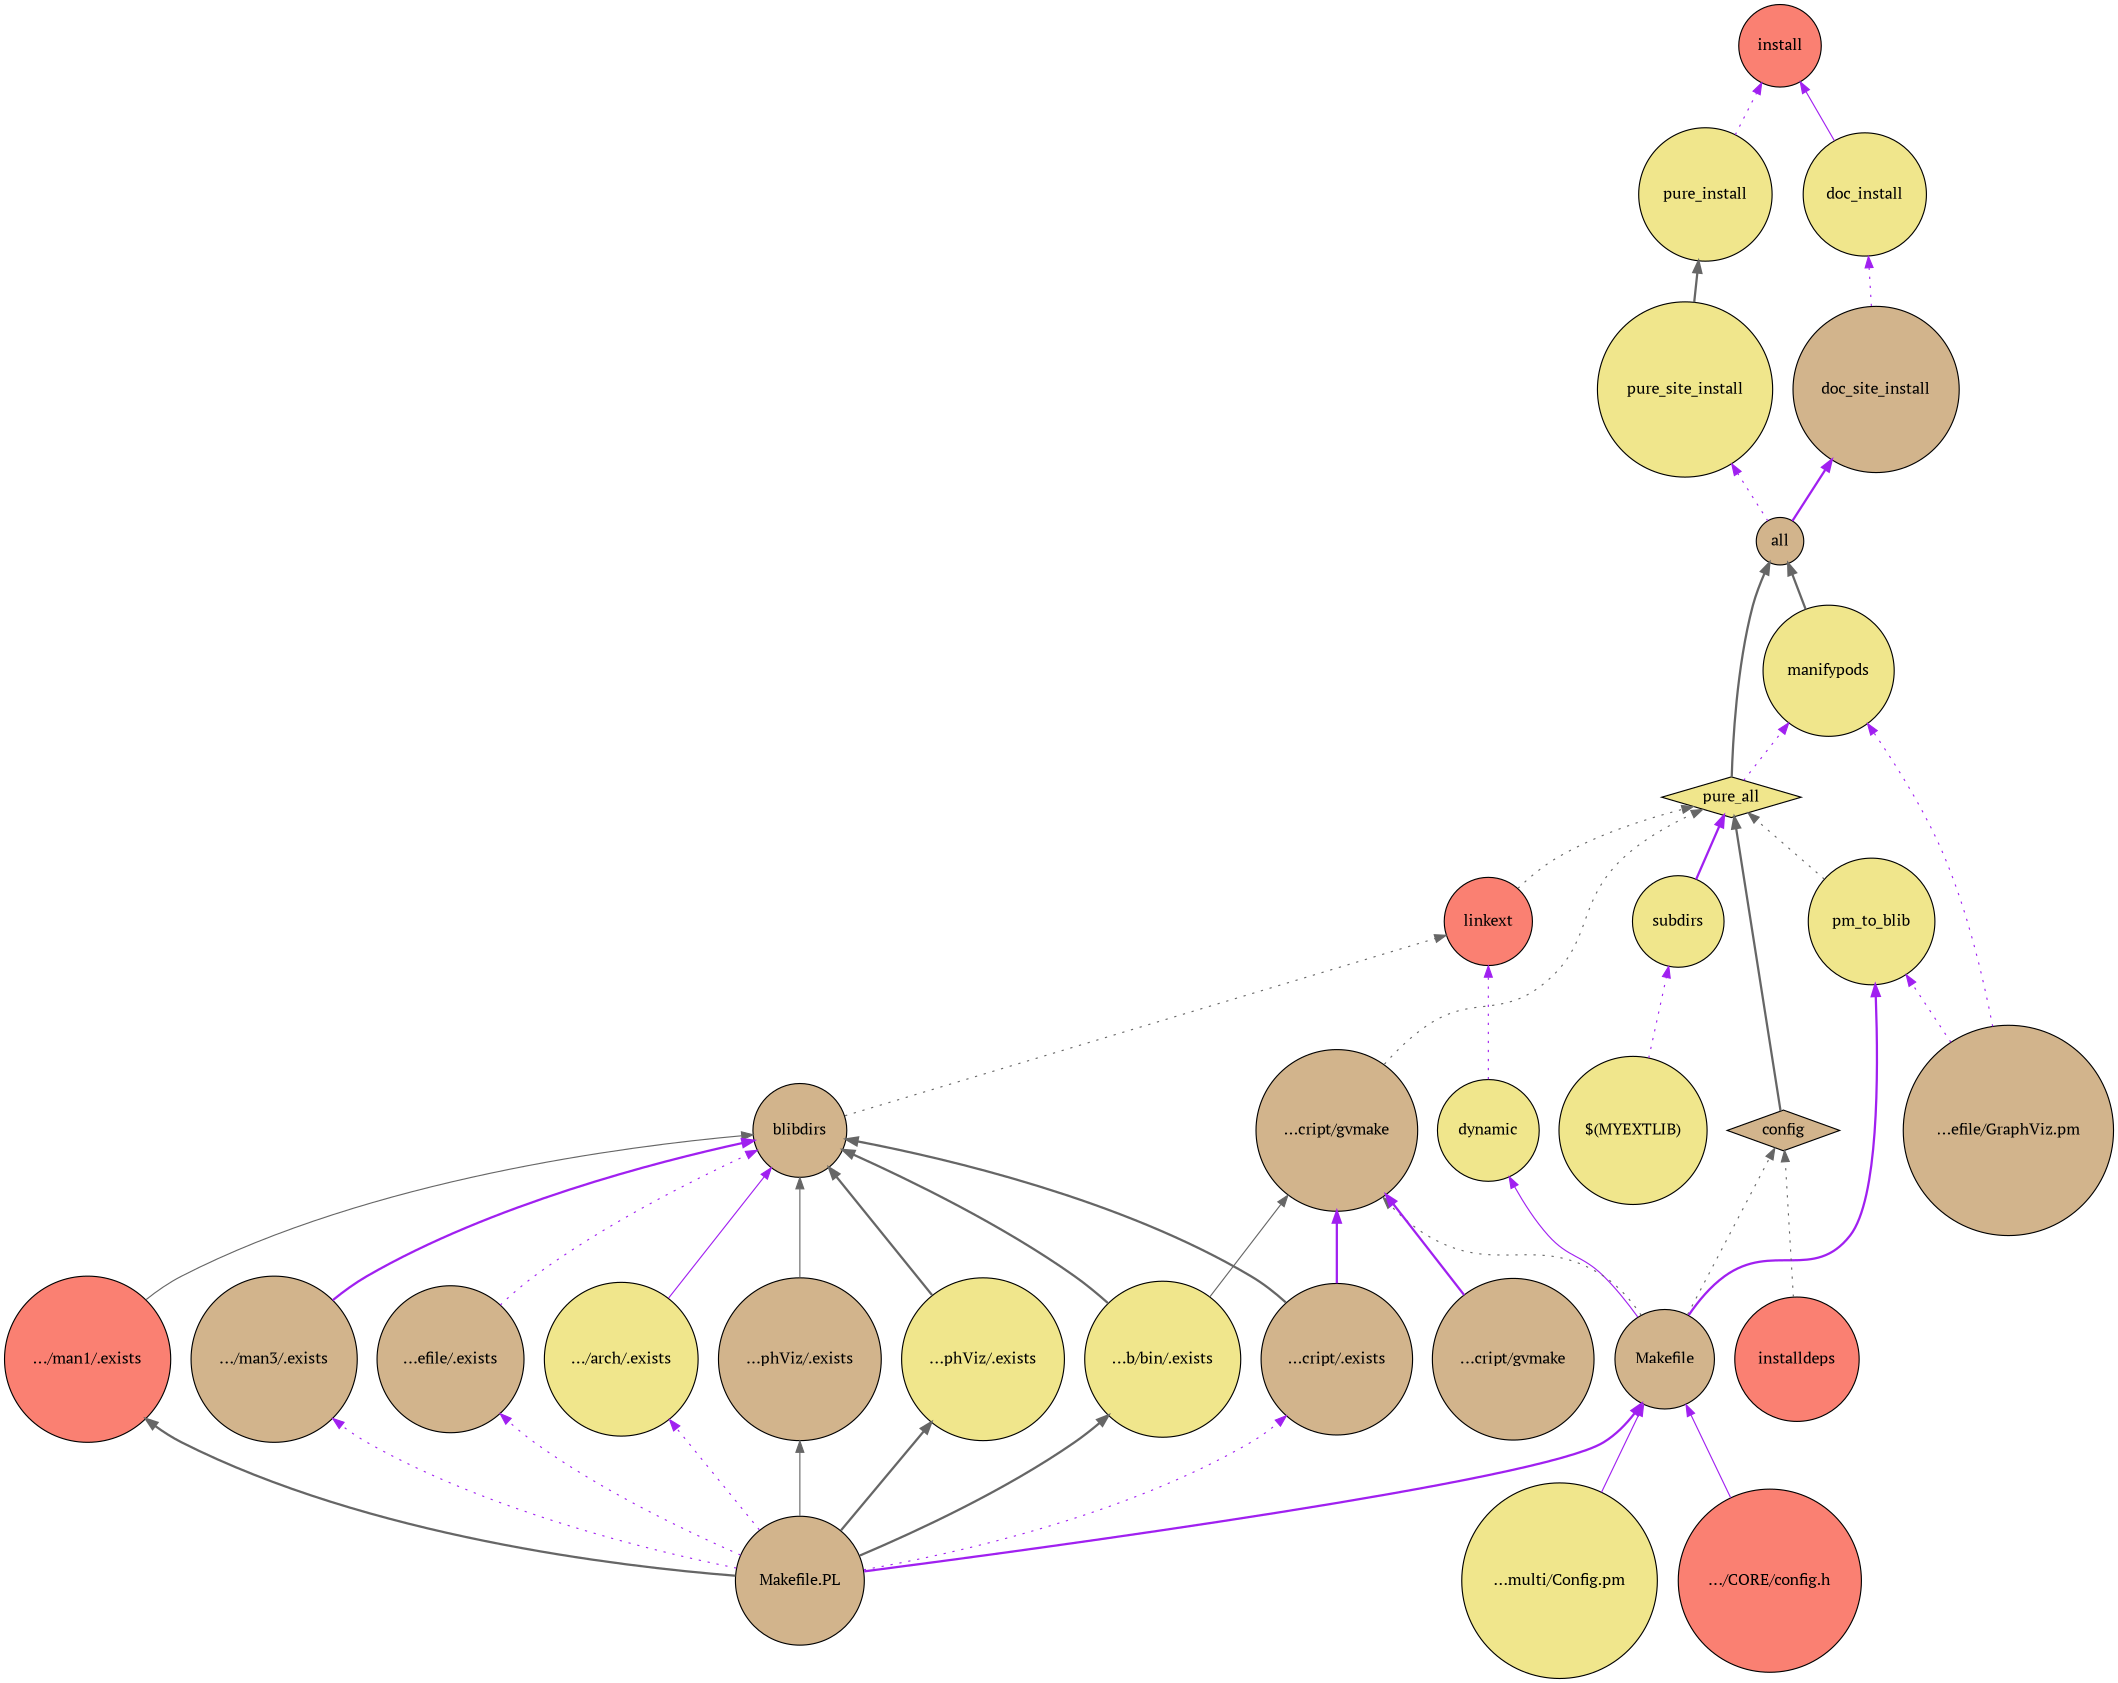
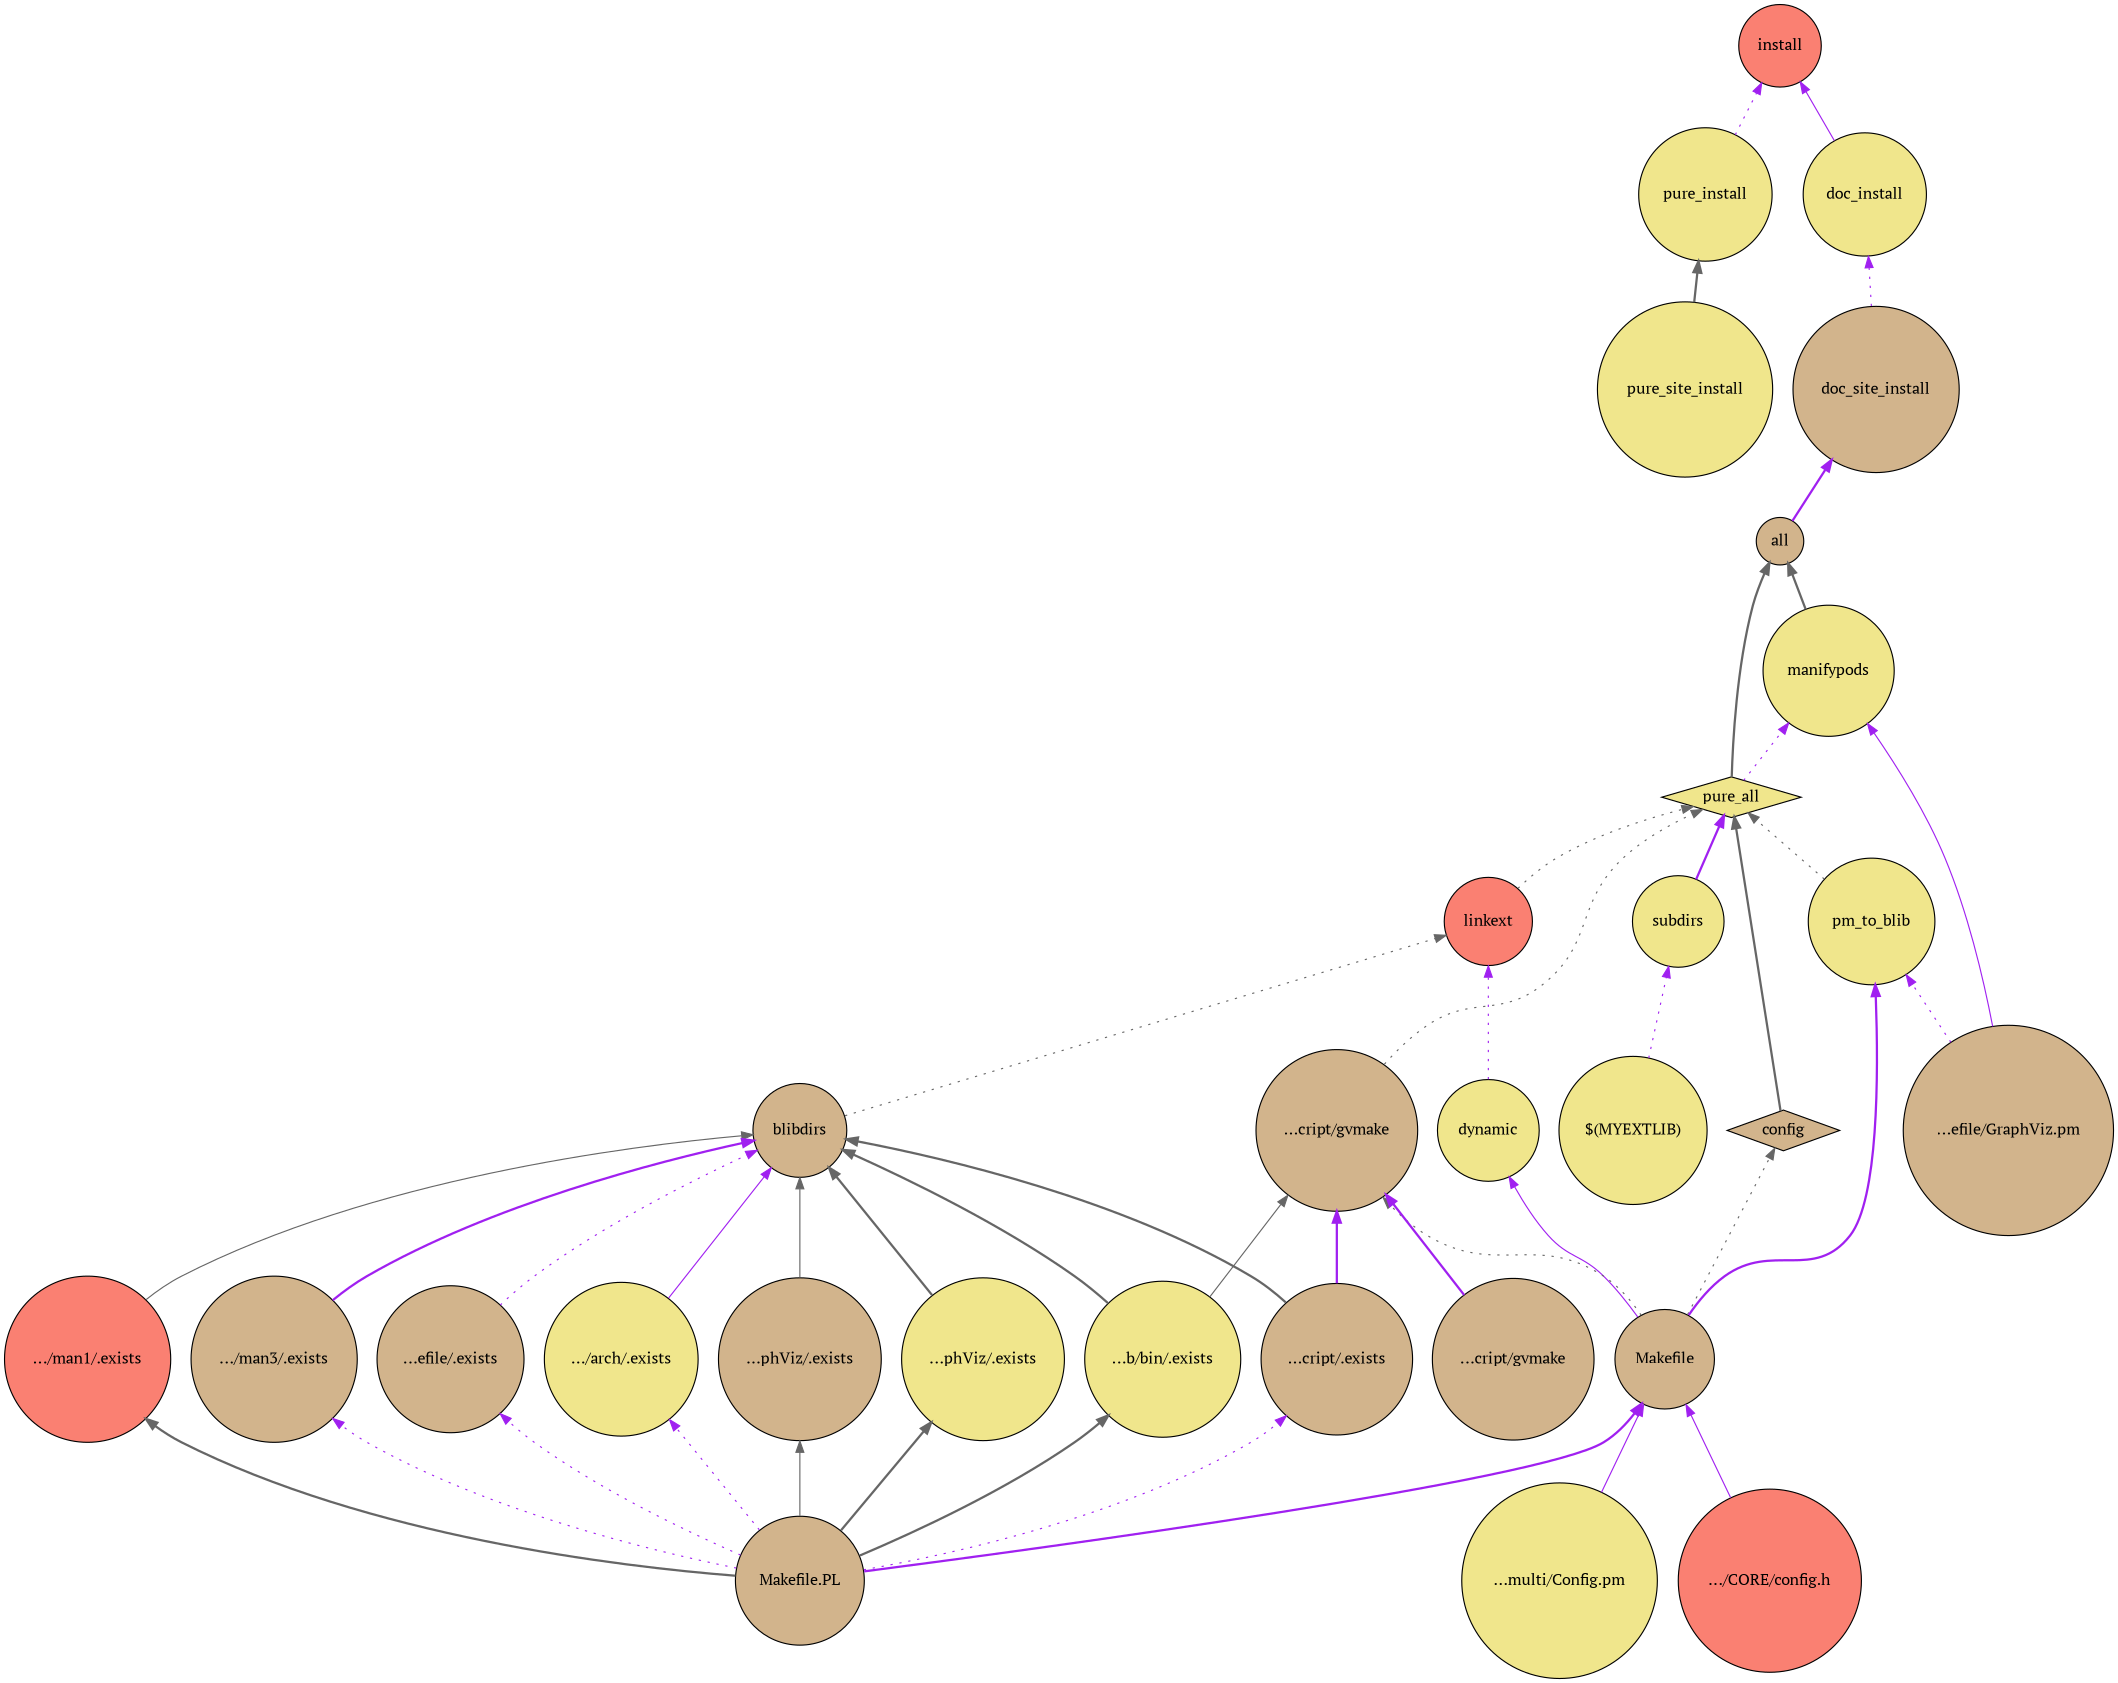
(1753, 497) -> none
(1951, 873) -> (1951, 873)
(1797, 1359) -> none
